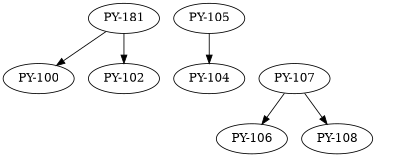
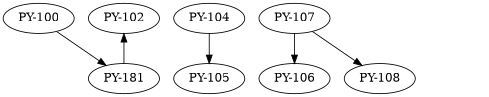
(209, 44) -> (209, 44)
(85, 46) -> (78, 46)
